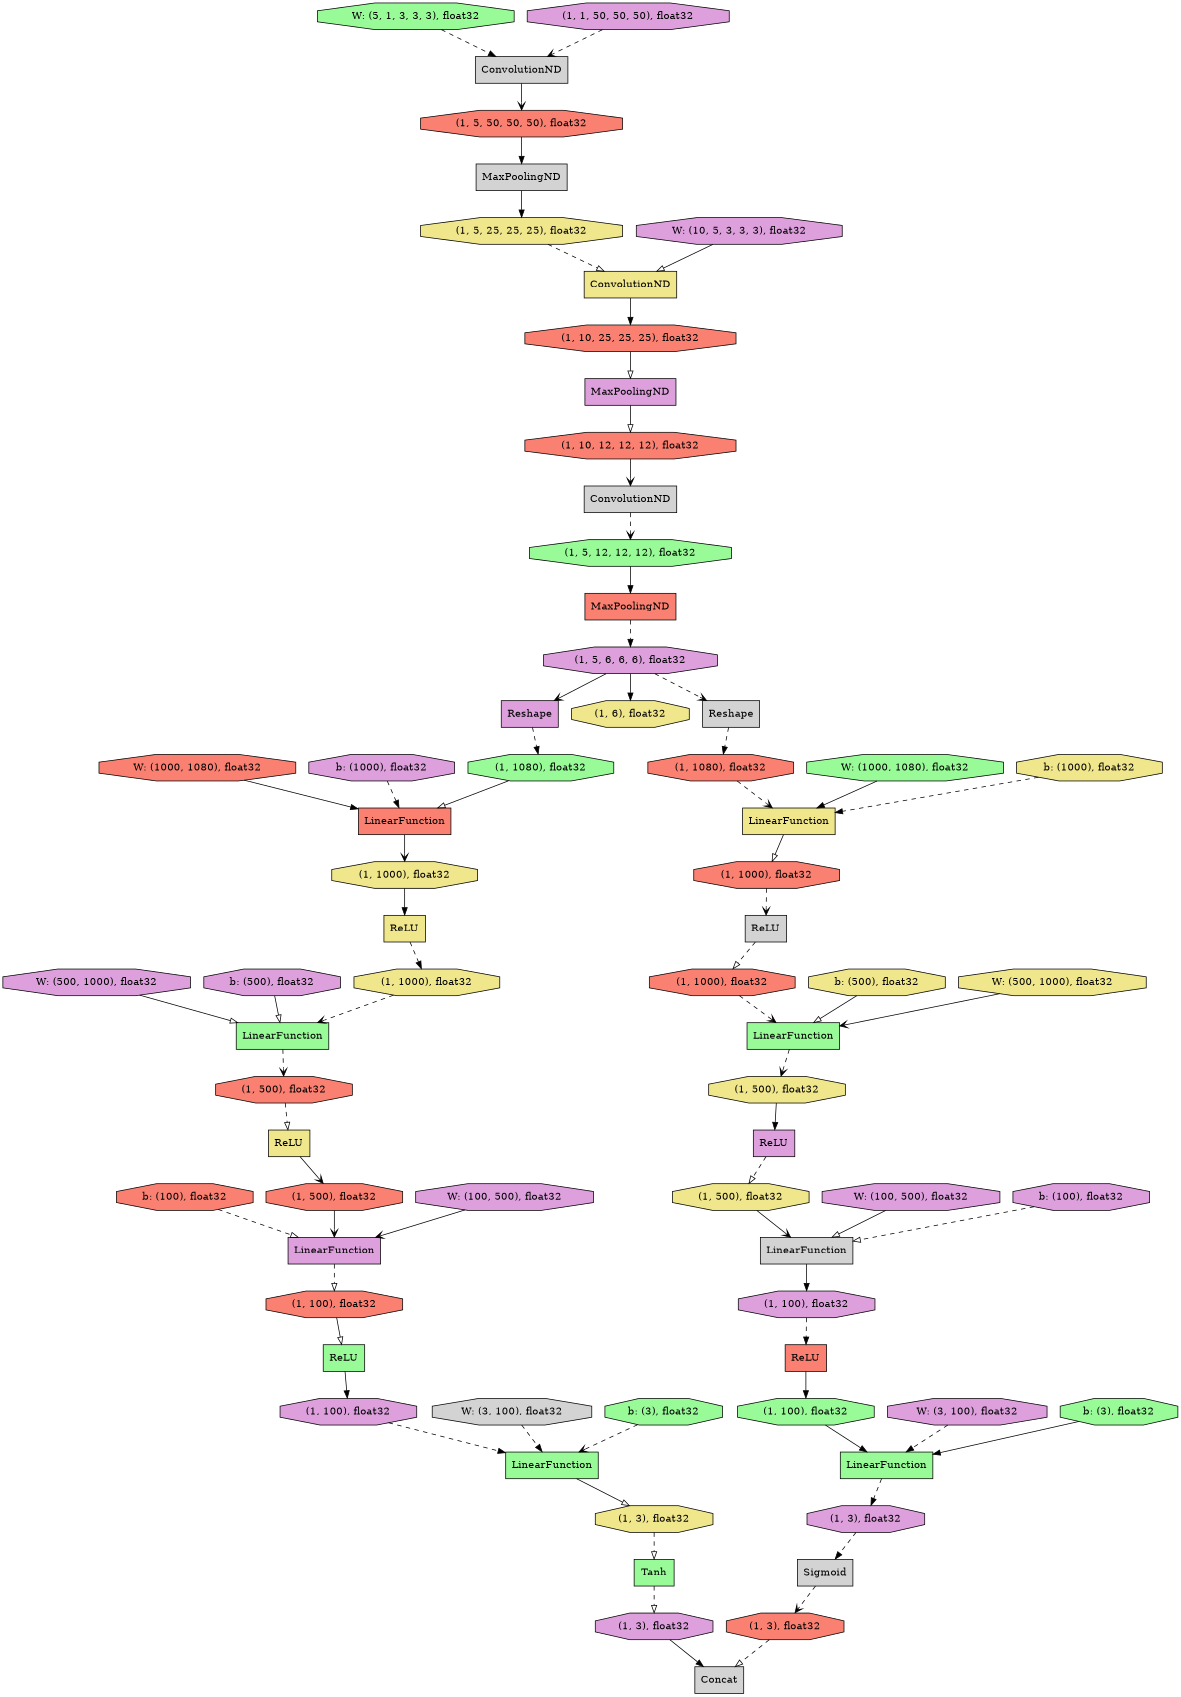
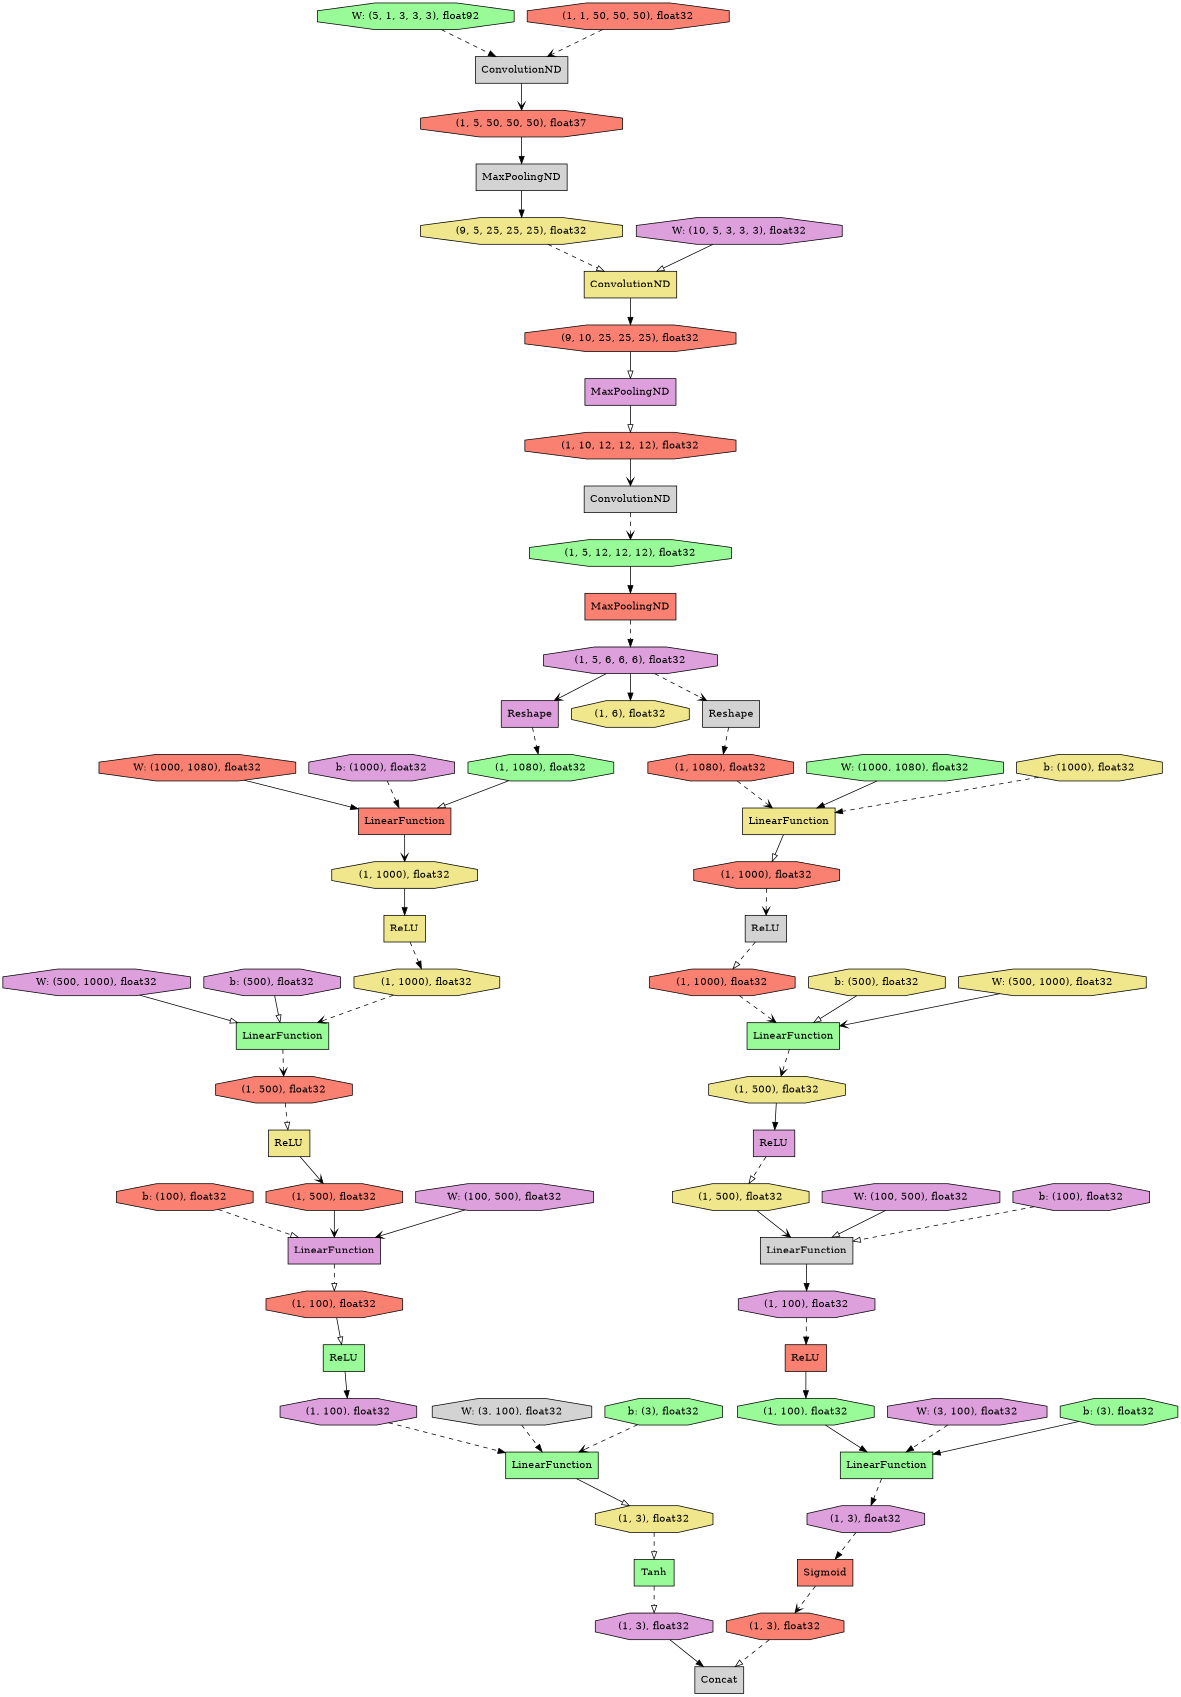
(416, 16) -> (416, 16)
(628, 16) -> (628, 16)
(522, 124) -> (522, 124)
(522, 231) -> (522, 231)
(630, 338) -> (630, 338)
(825, 1573) -> (825, 1573)
